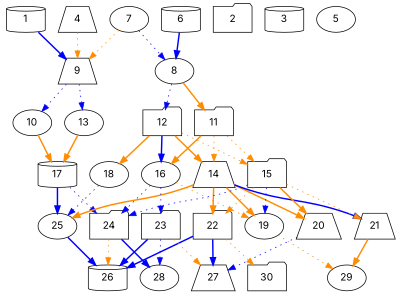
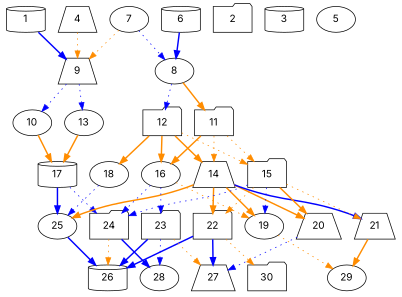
(162, 145) -> (162, 145)
